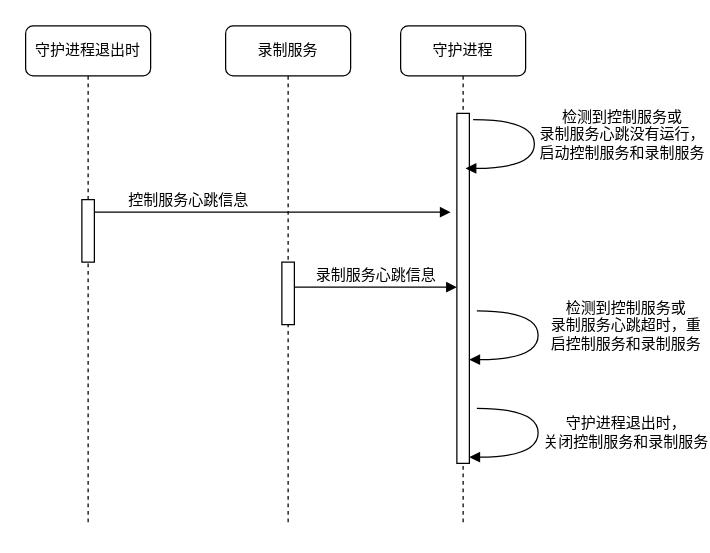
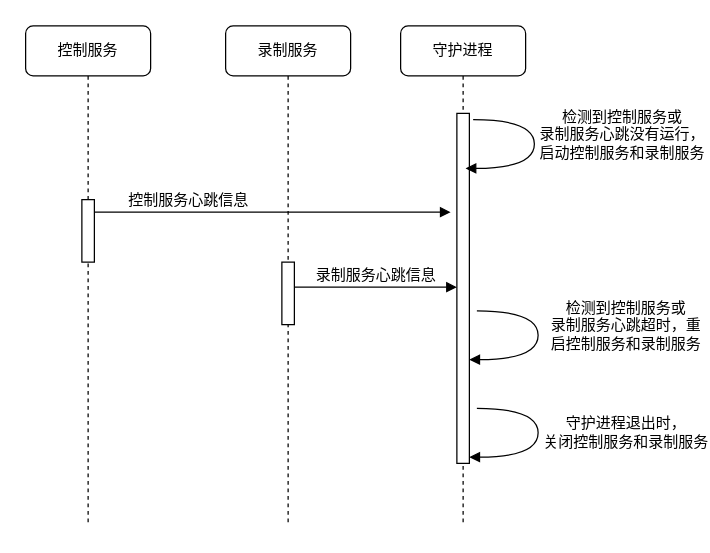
(88, 51) -> (88, 51)
